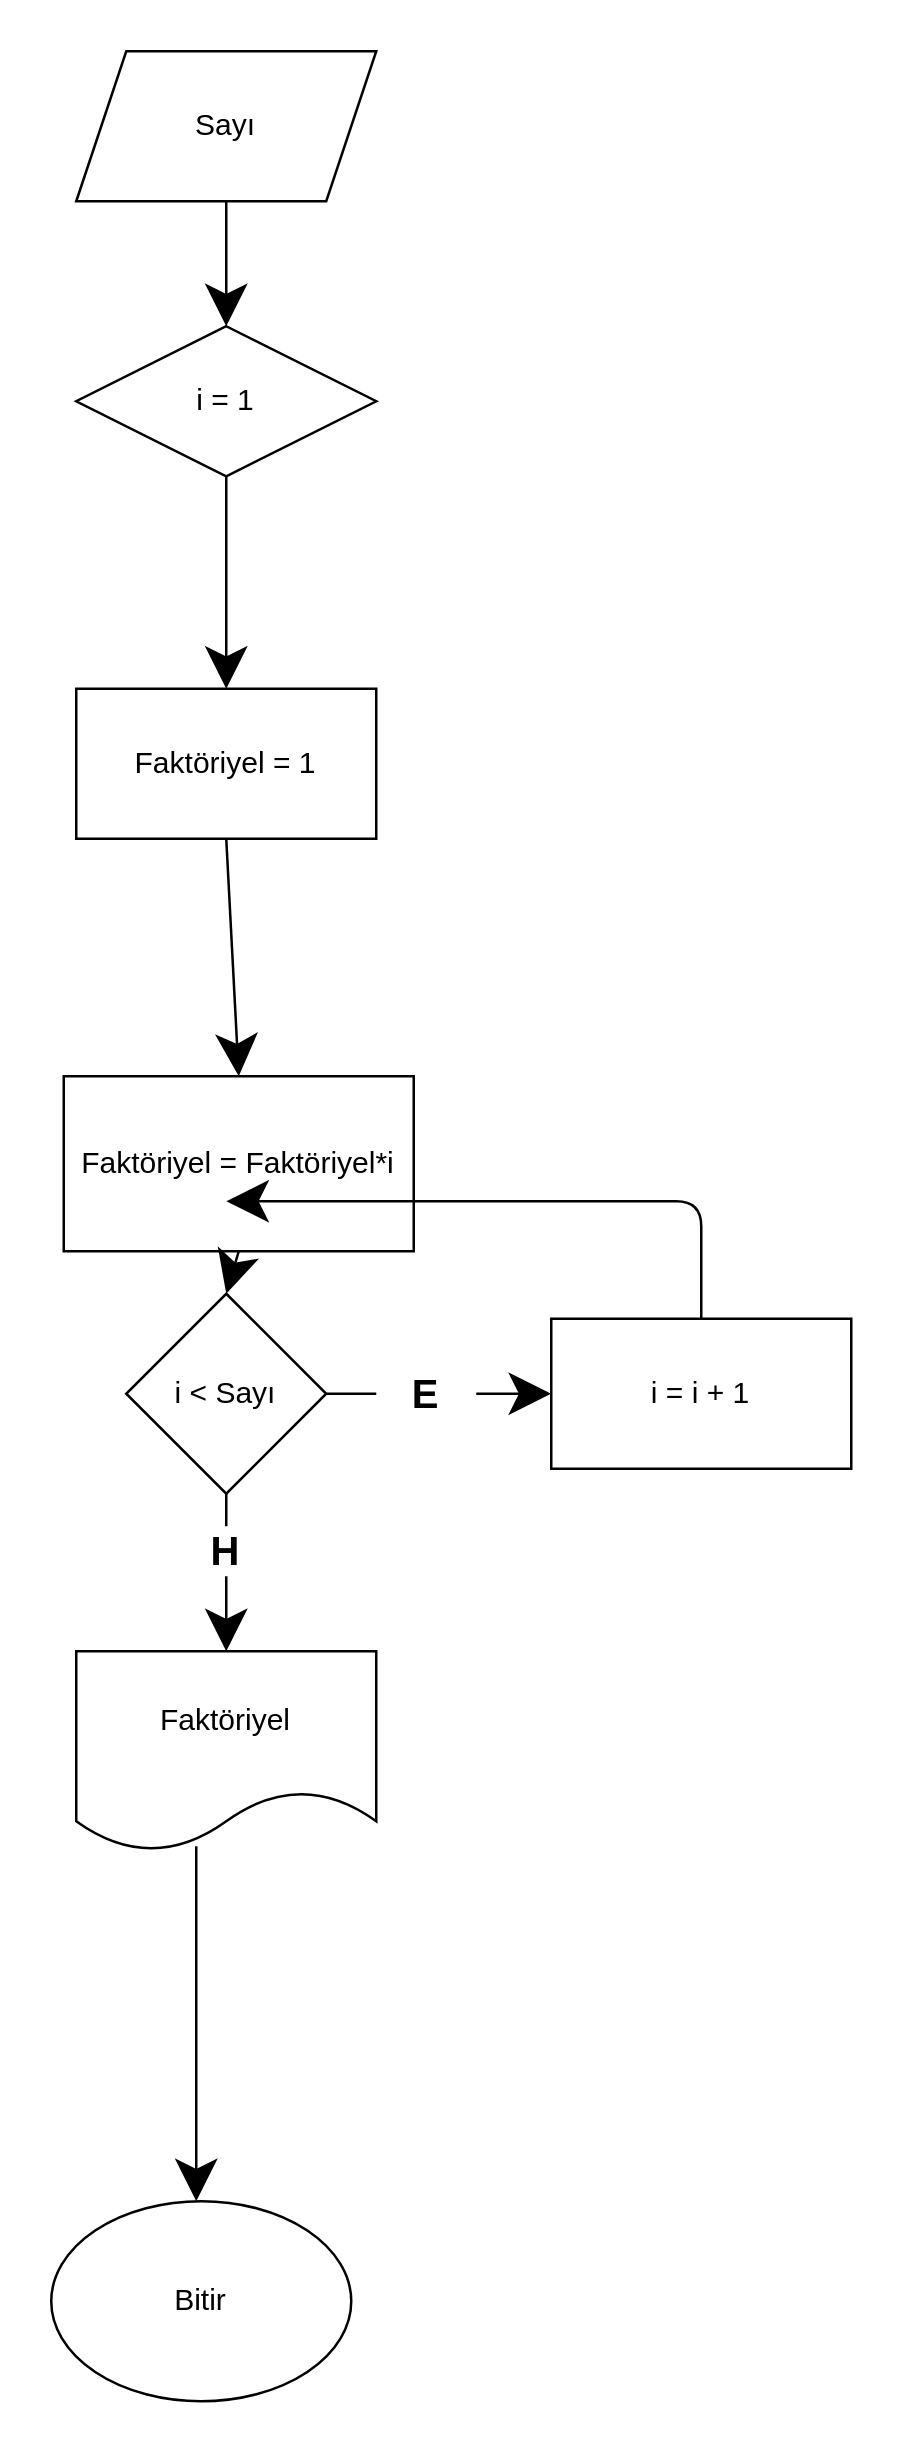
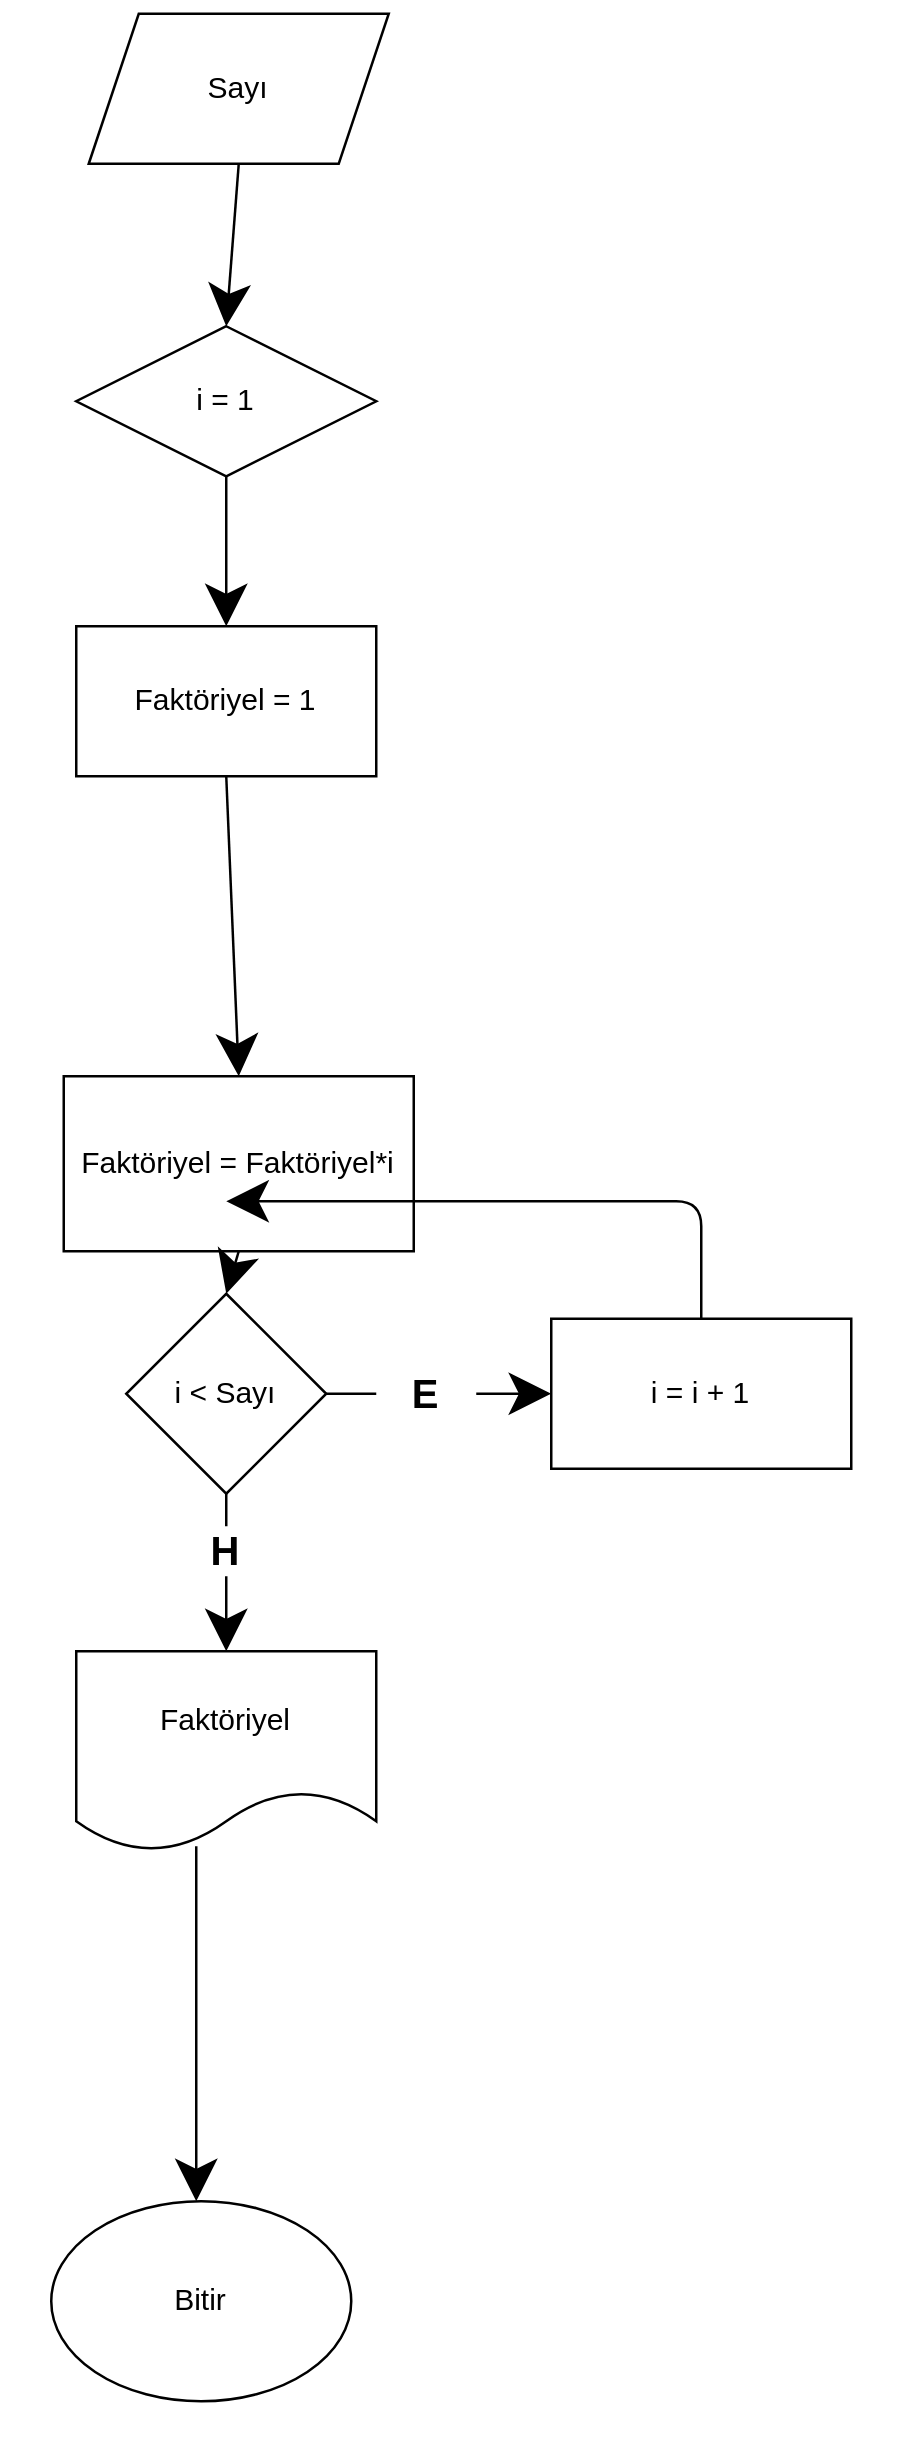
(226, 126) -> (239, 89)
(226, 764) -> (226, 701)
